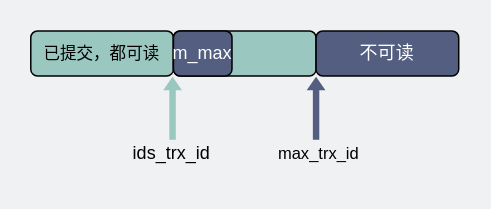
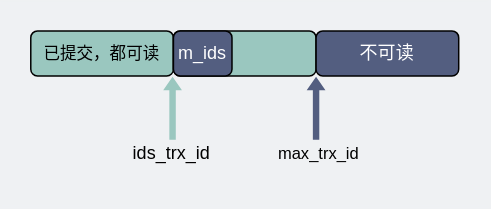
(203, 53) -> (203, 53)
